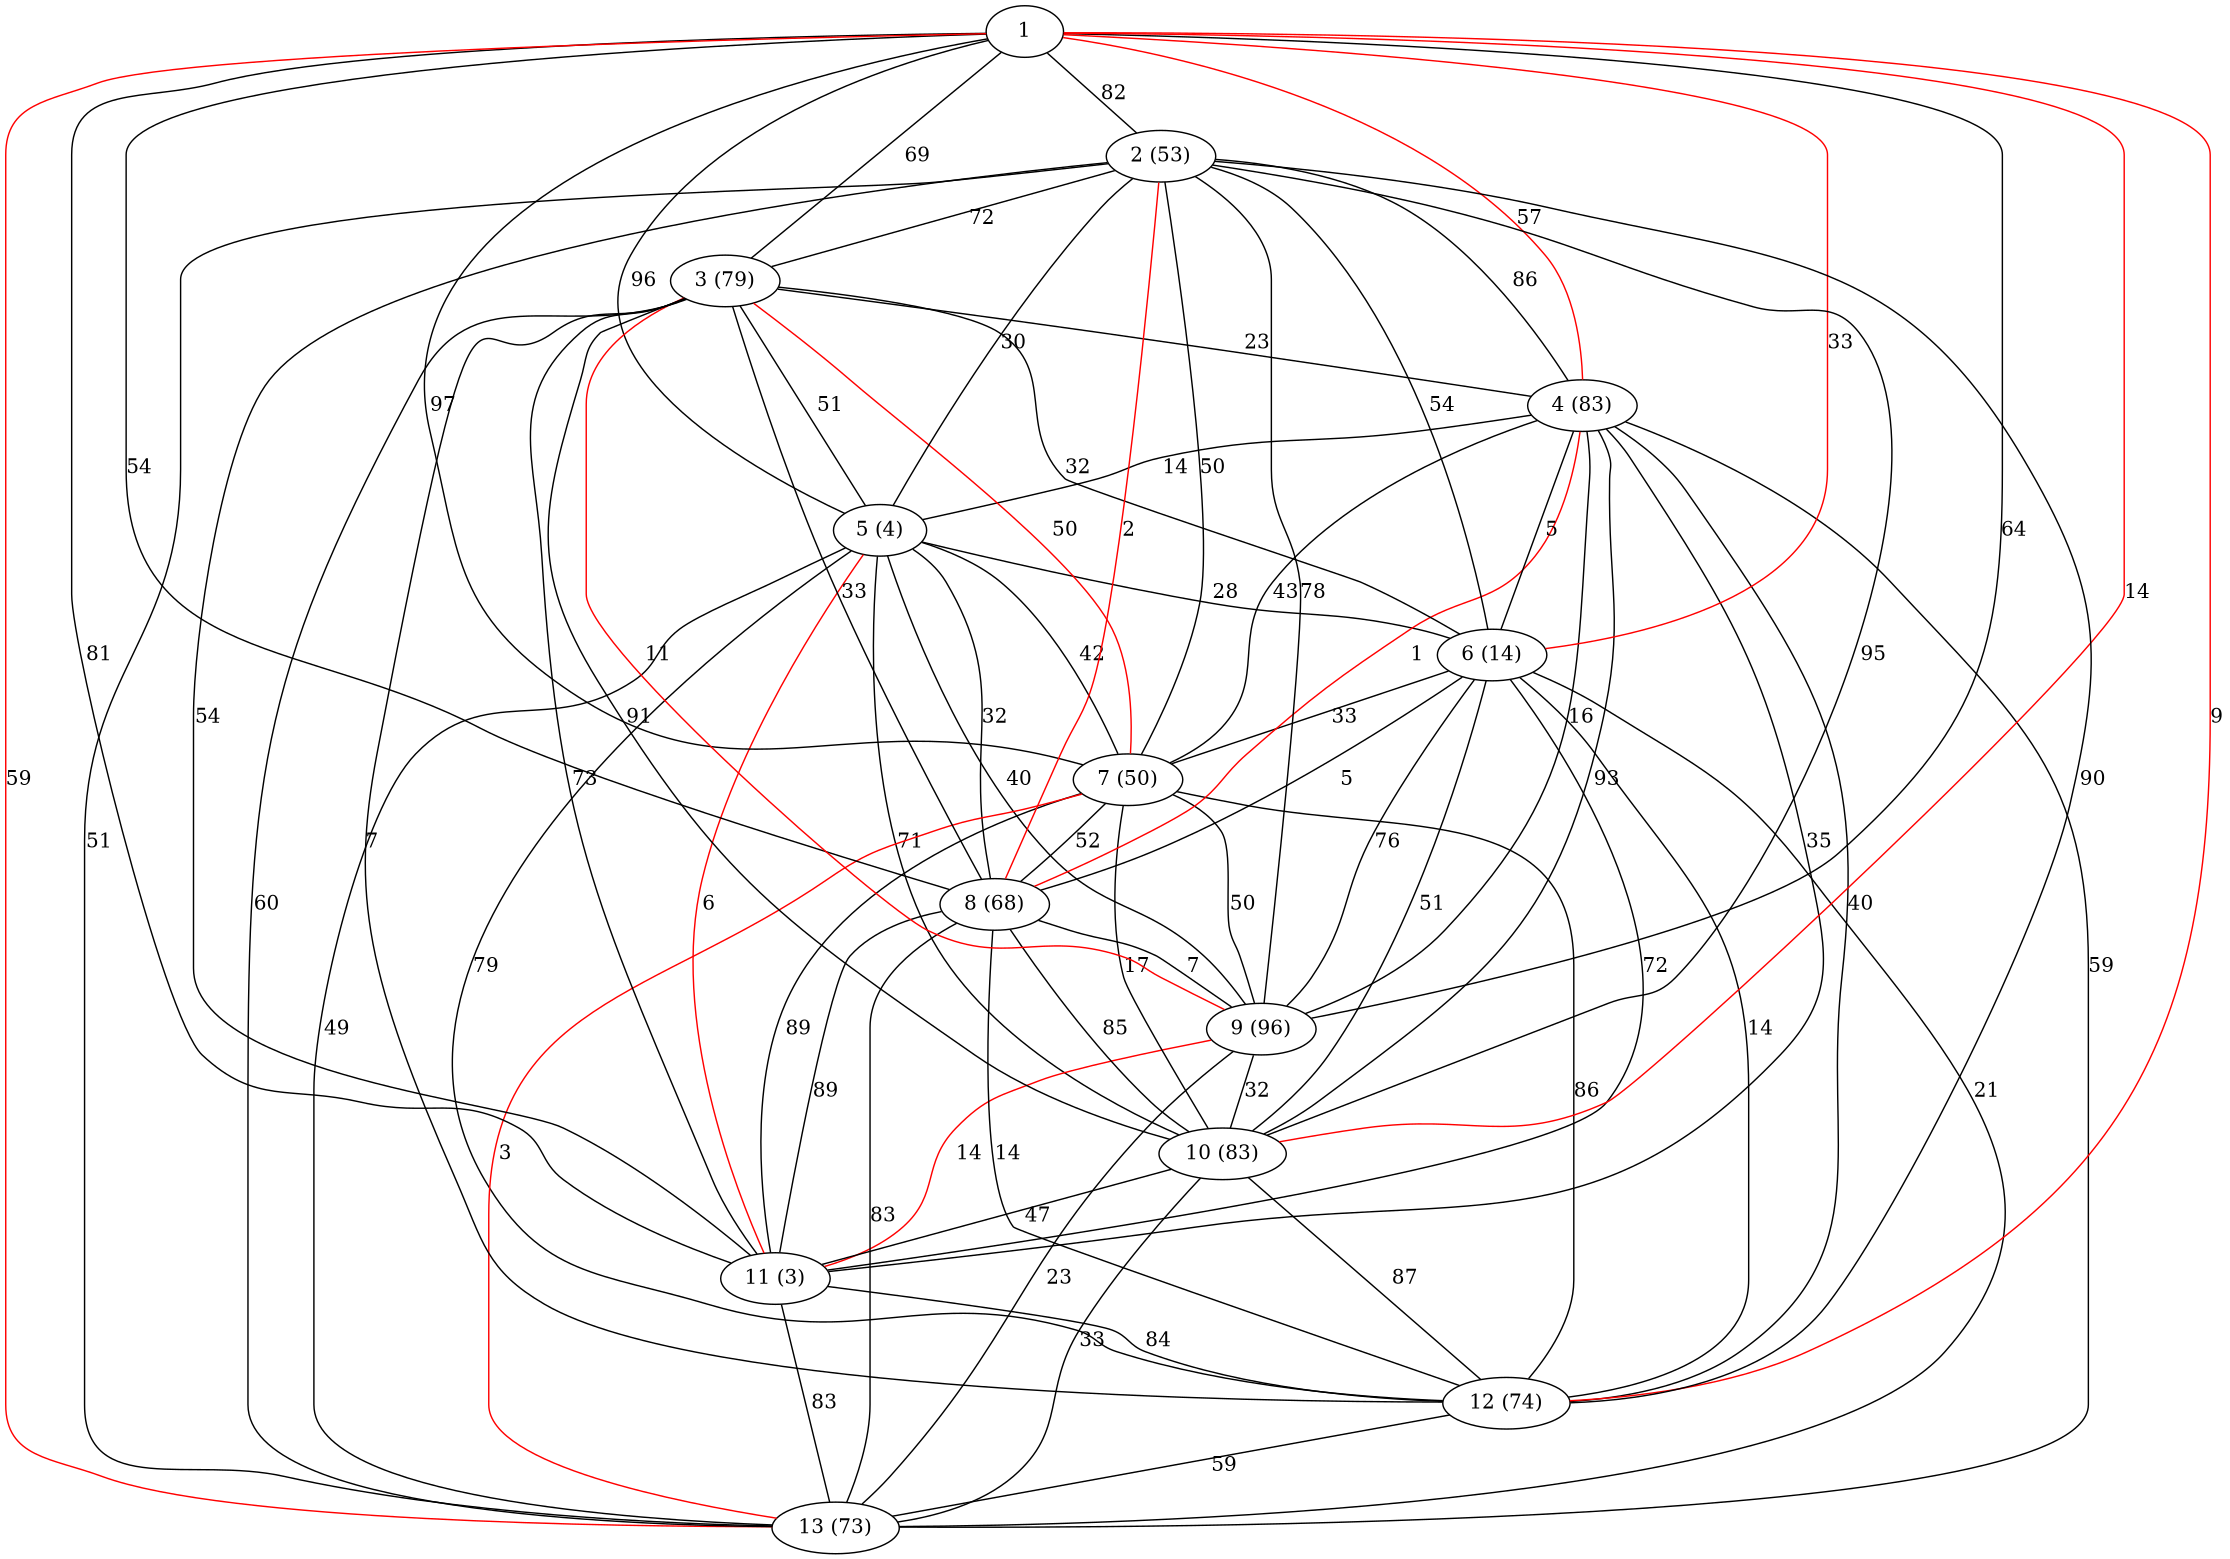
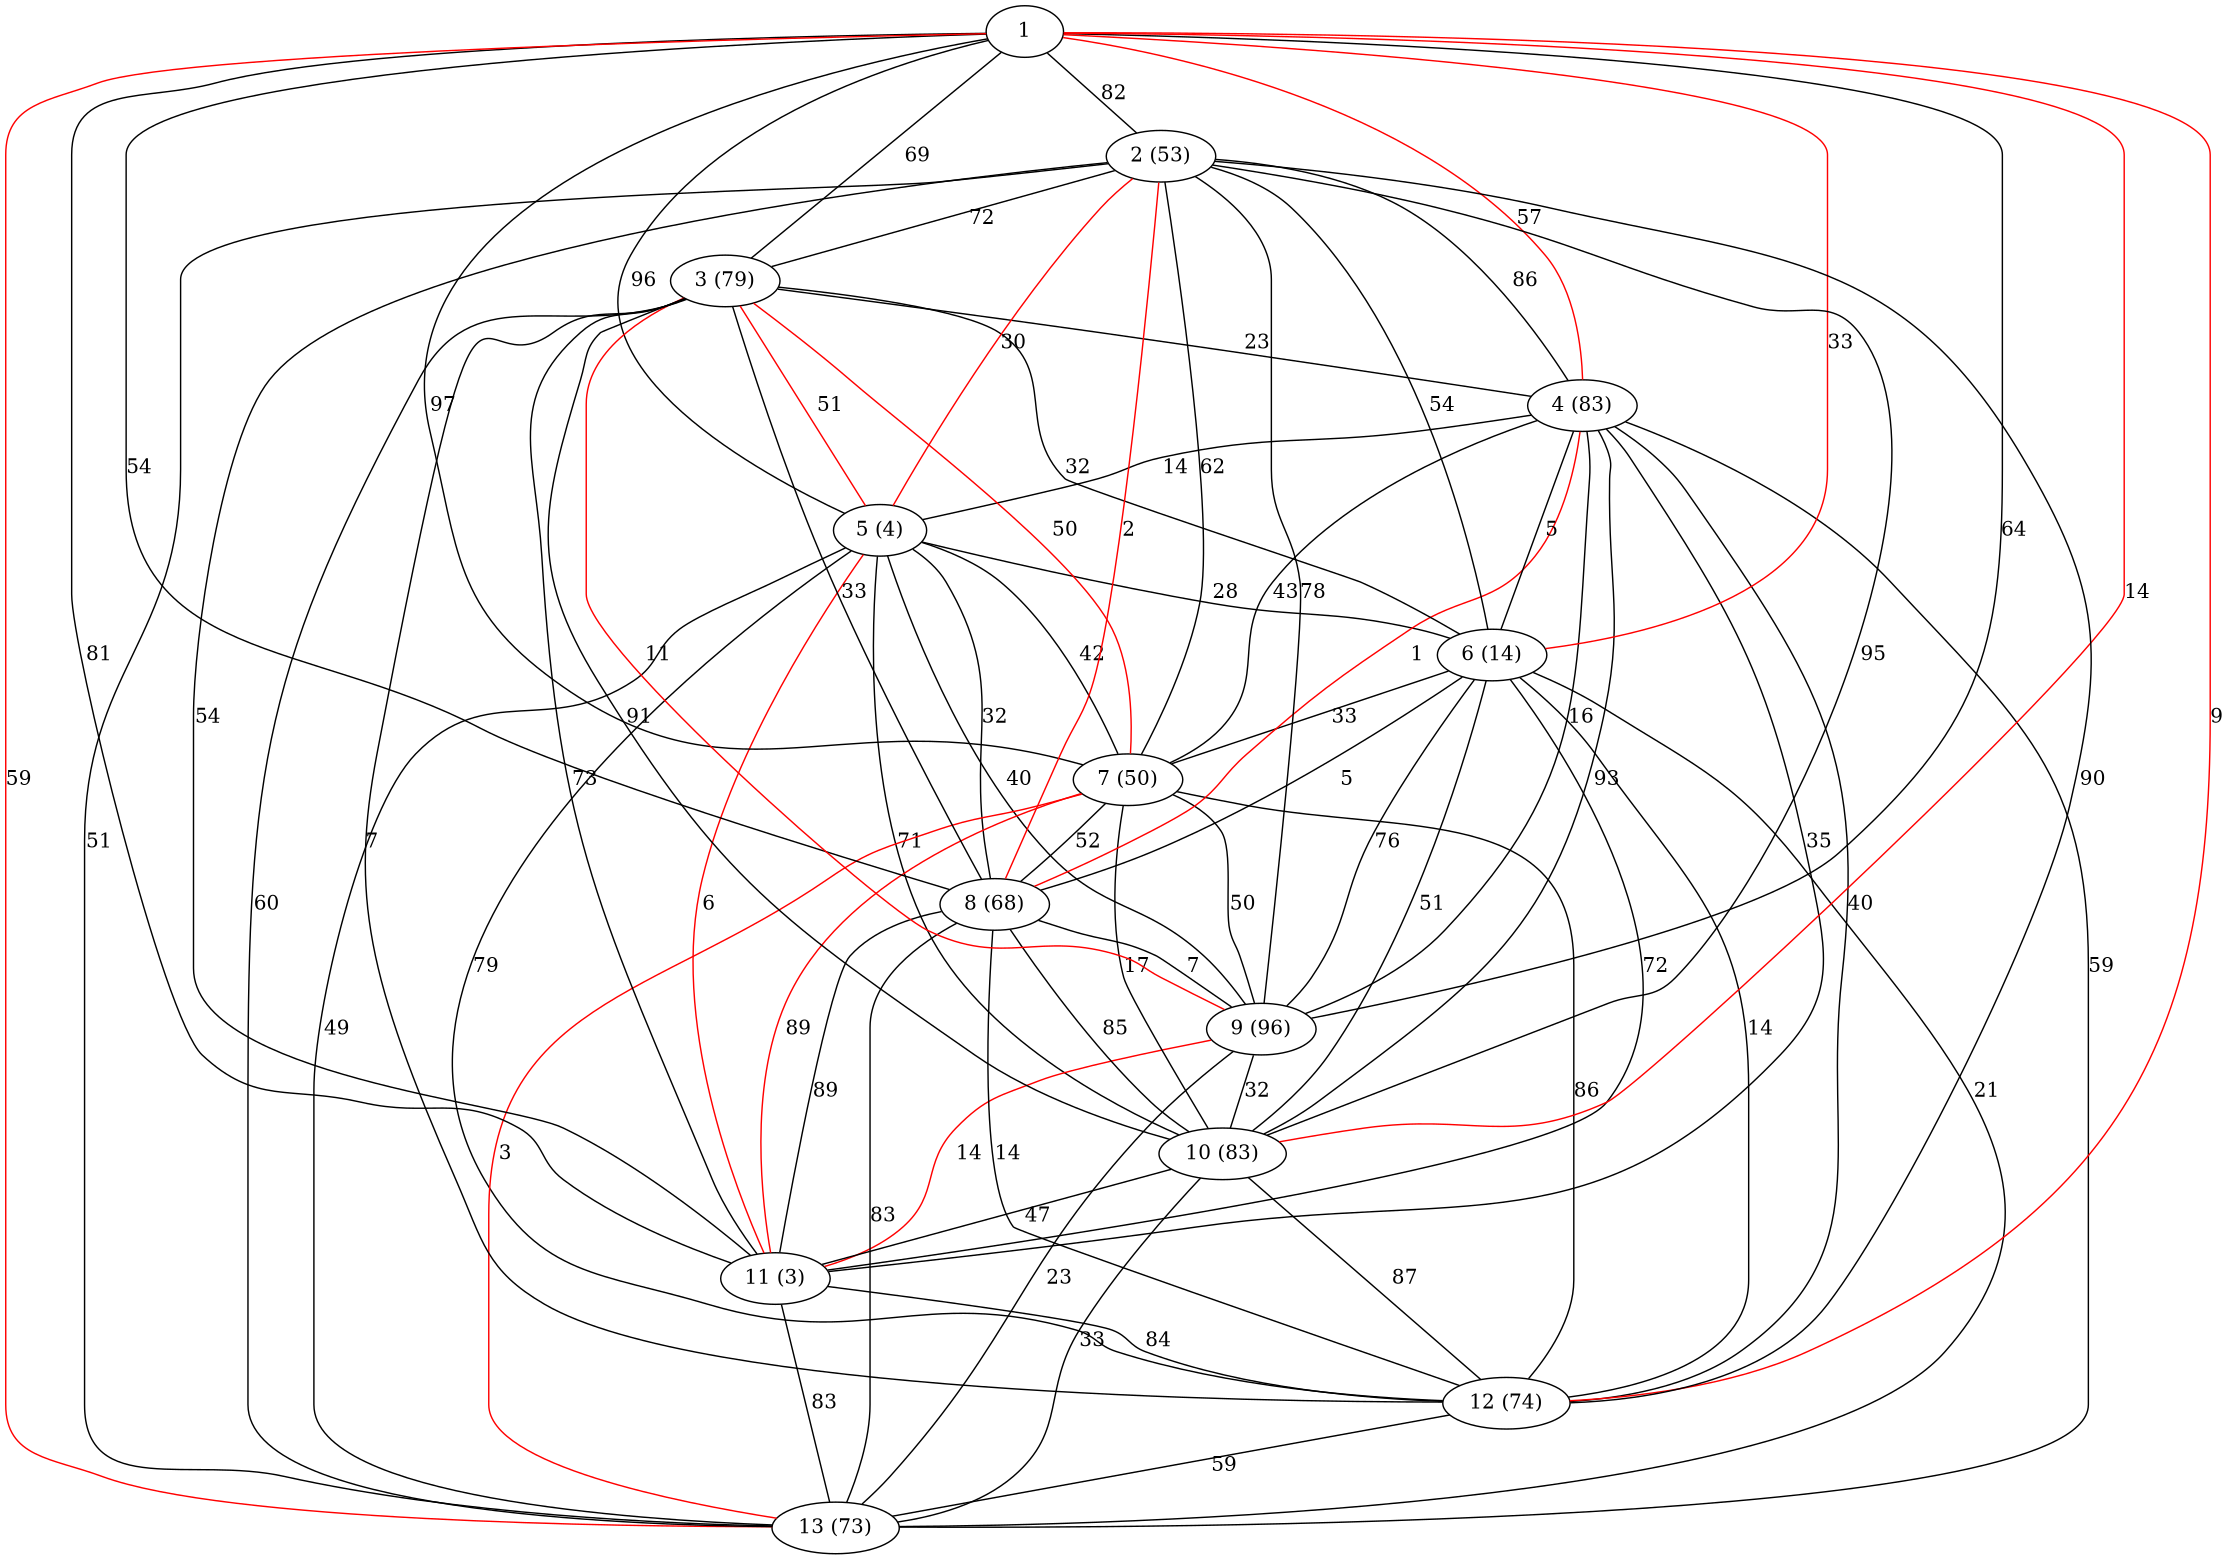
(996, 342) -> (996, 342)
(803, 406) -> (803, 406)
(1213, 468) -> (1213, 468)
(817, 952) -> (817, 952)
